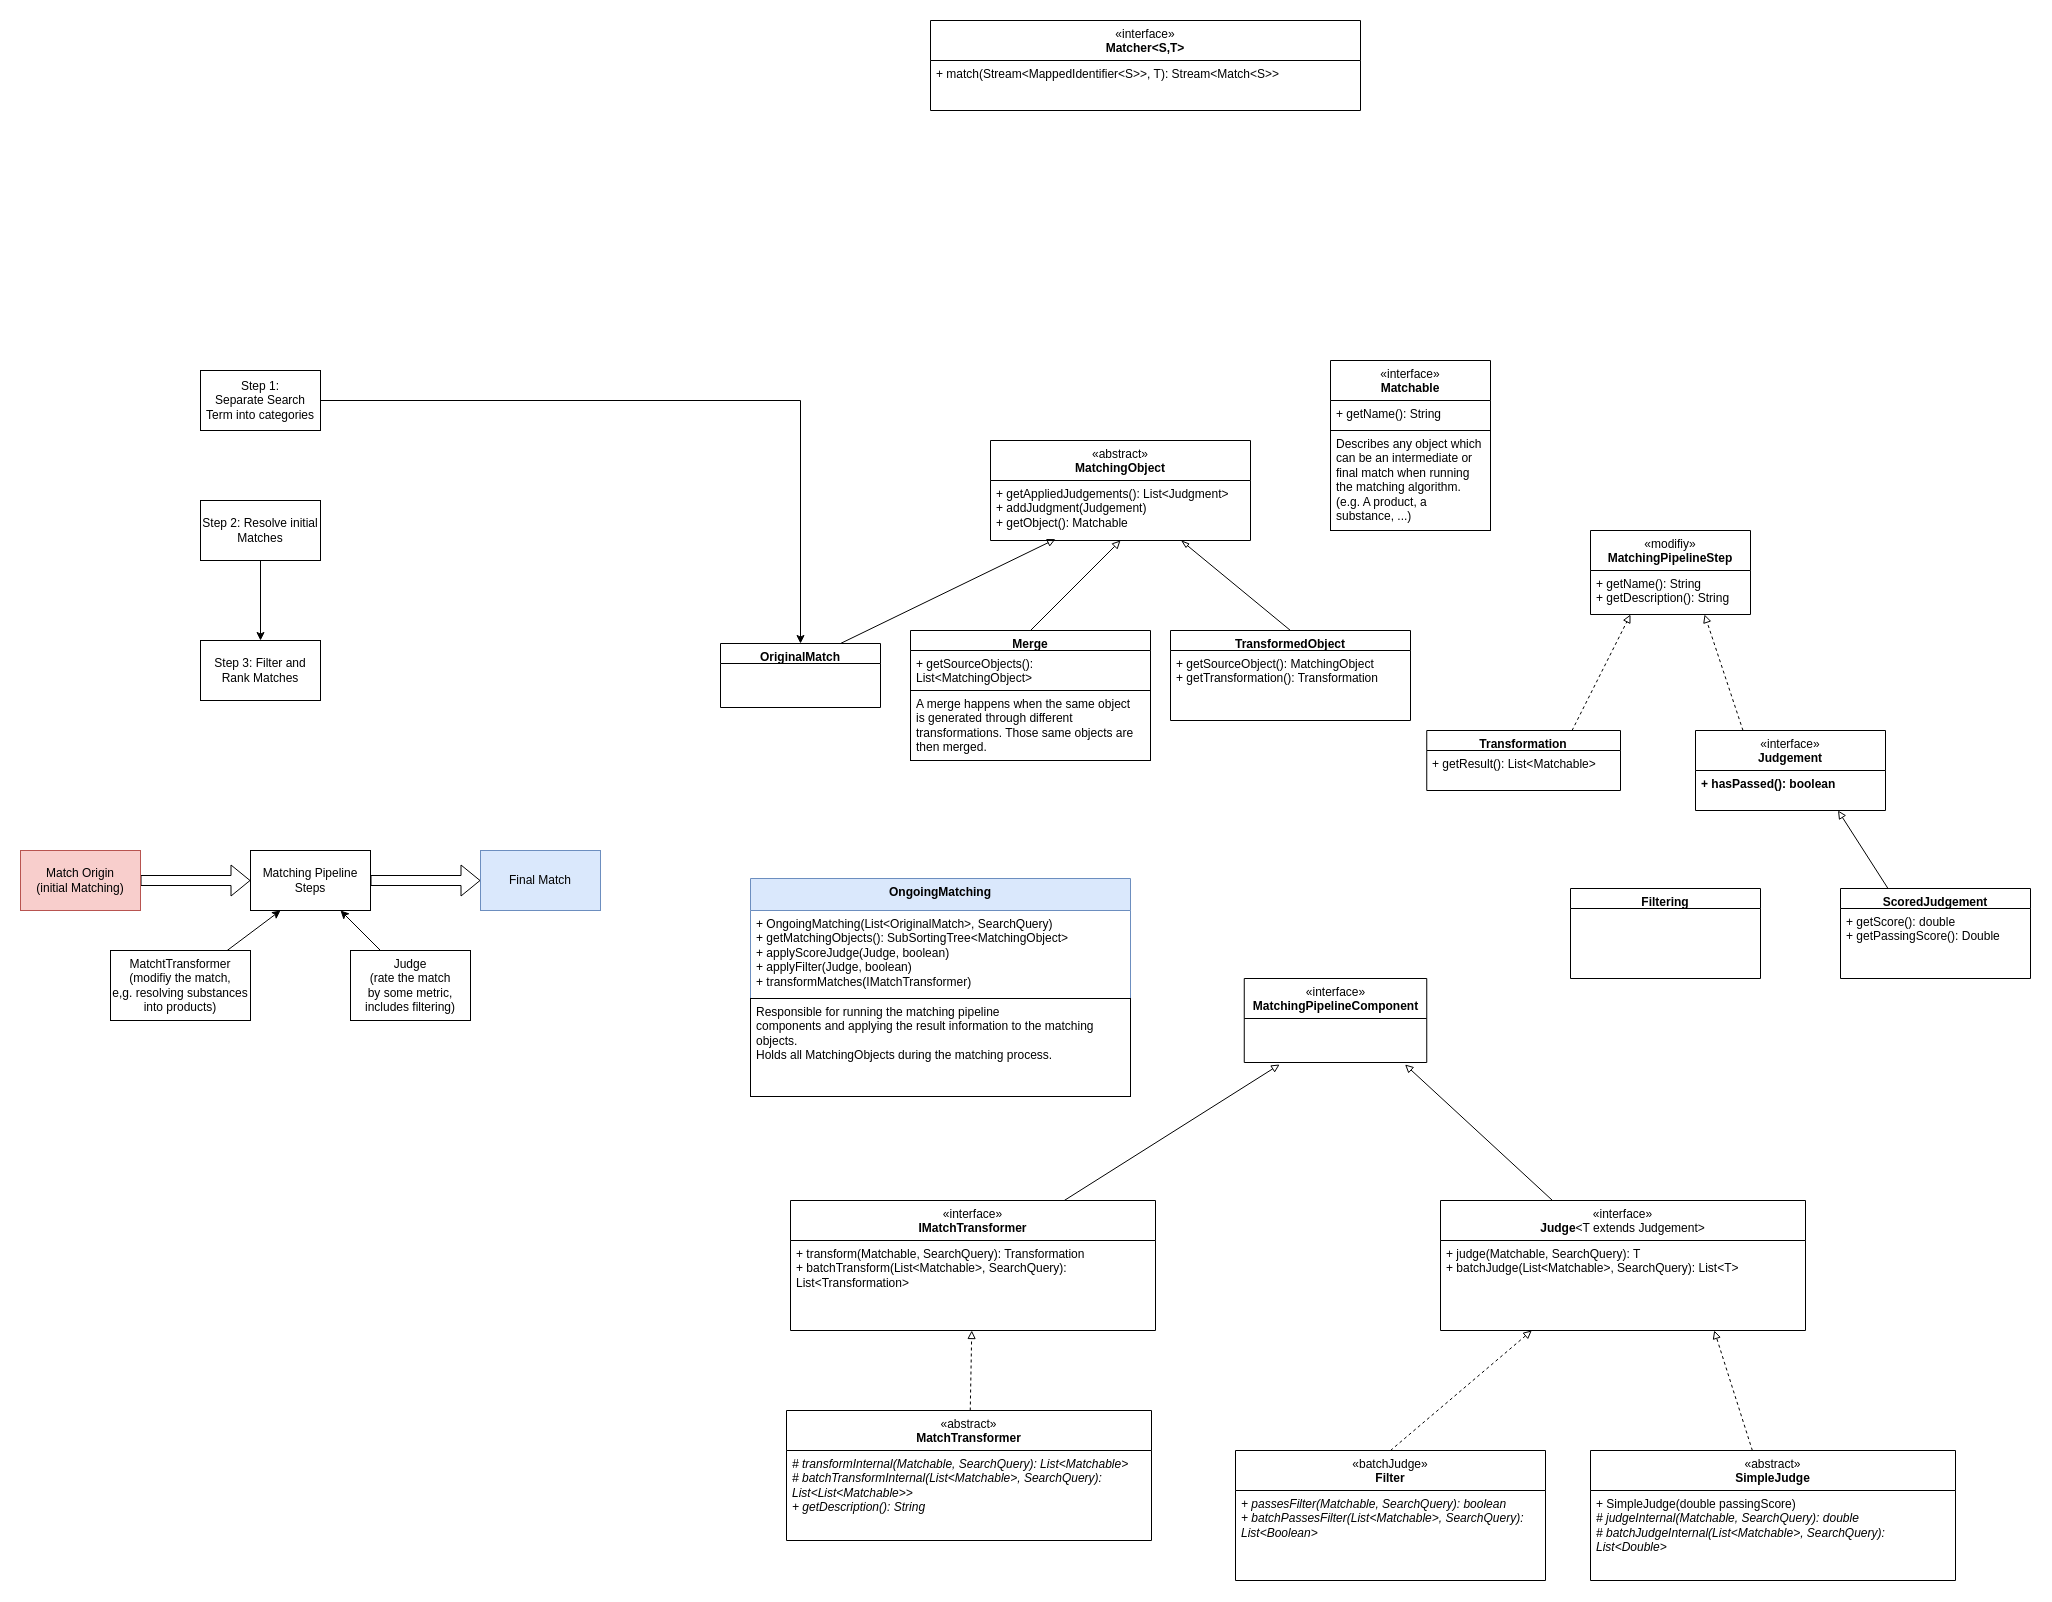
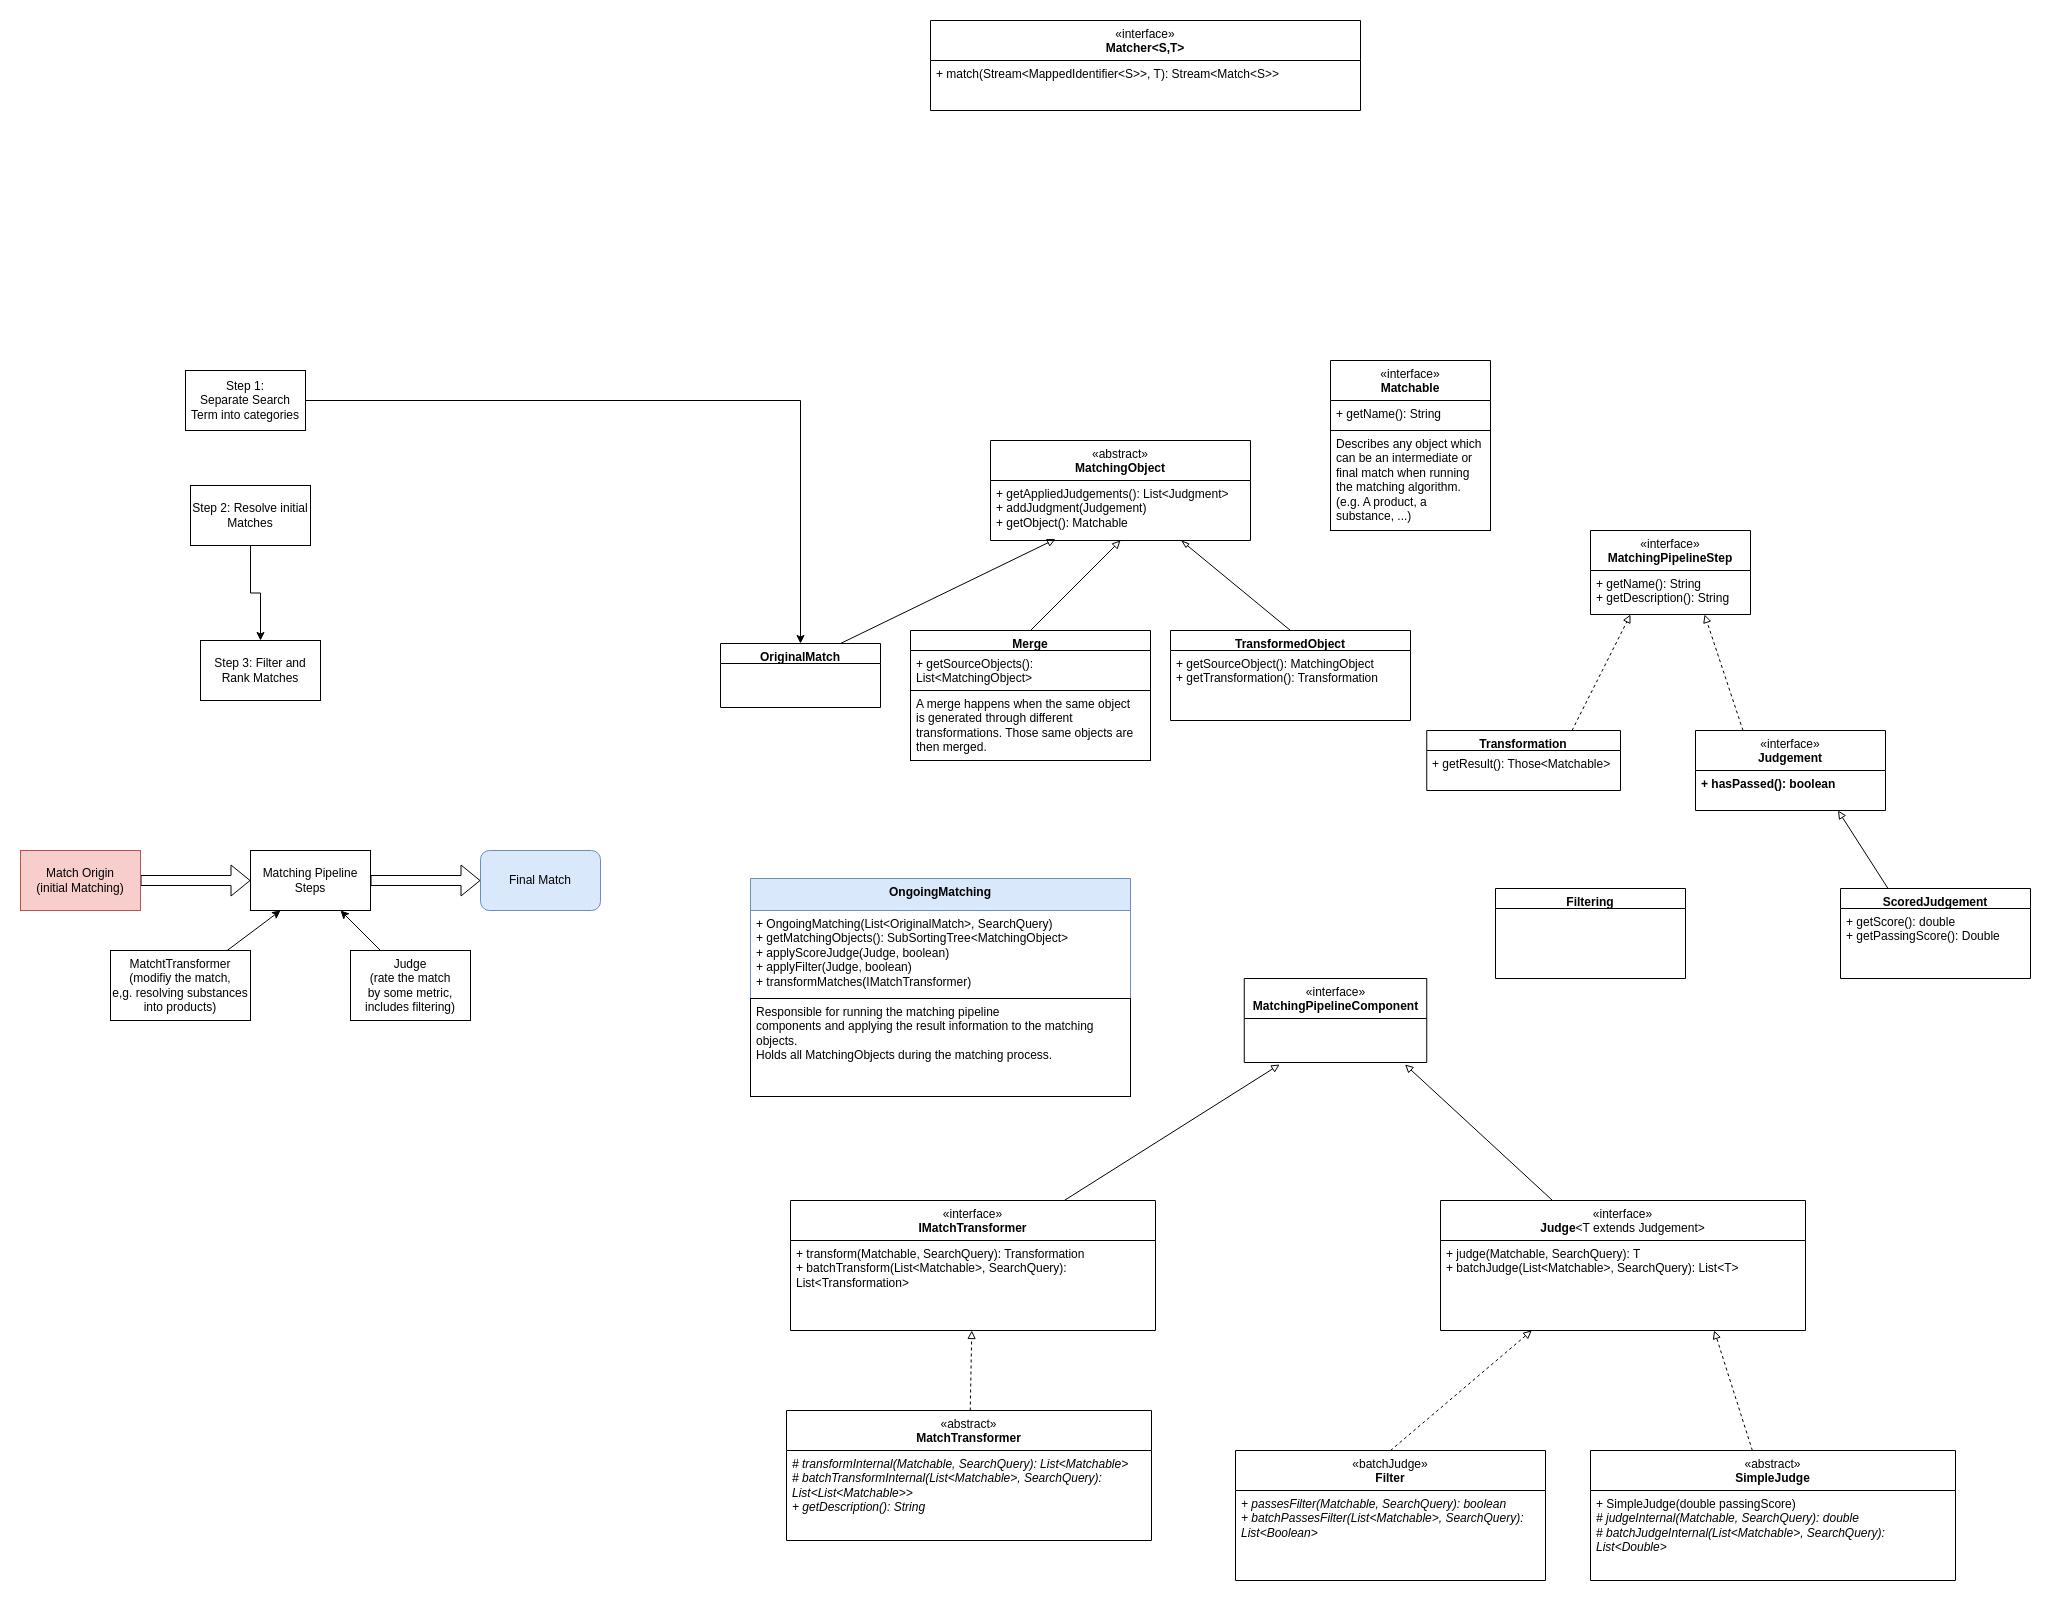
(261, 401) -> (246, 401)
(261, 531) -> (251, 516)
(1671, 552) -> (1671, 552)
(1524, 765) -> (1525, 772)
(541, 881) -> (541, 881)
(1666, 934) -> (1591, 934)
